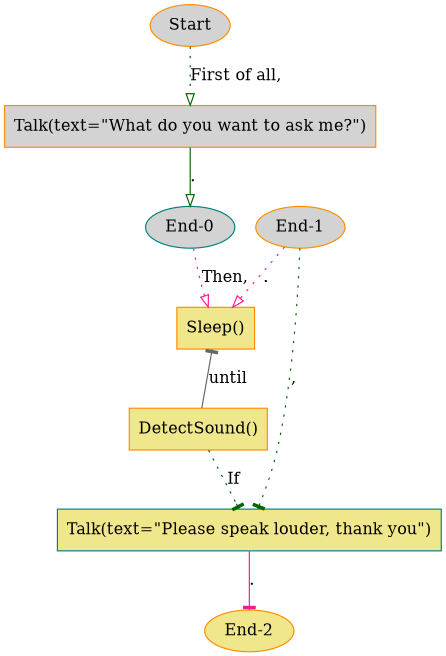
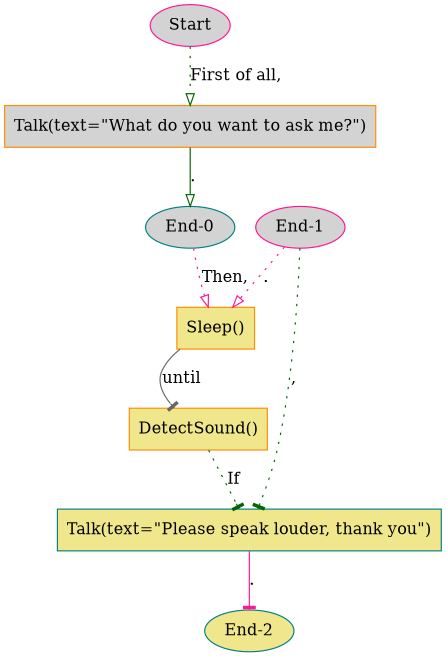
(190, 26) -> (190, 26)
(300, 227) -> (300, 227)
(206, 382) -> (161, 374)
(249, 631) -> (249, 631)
